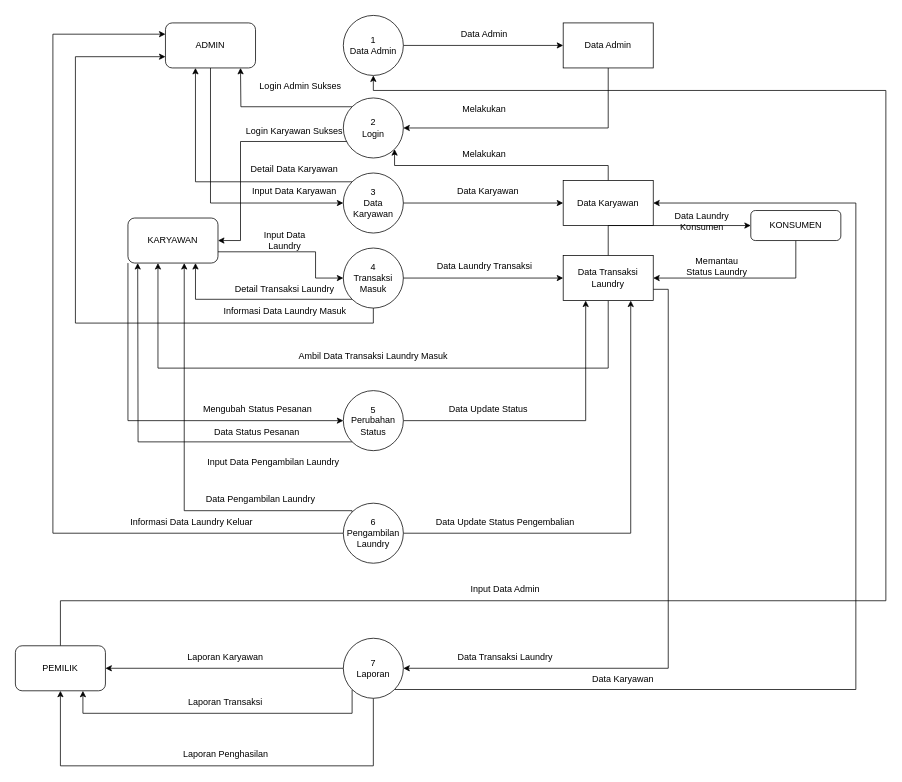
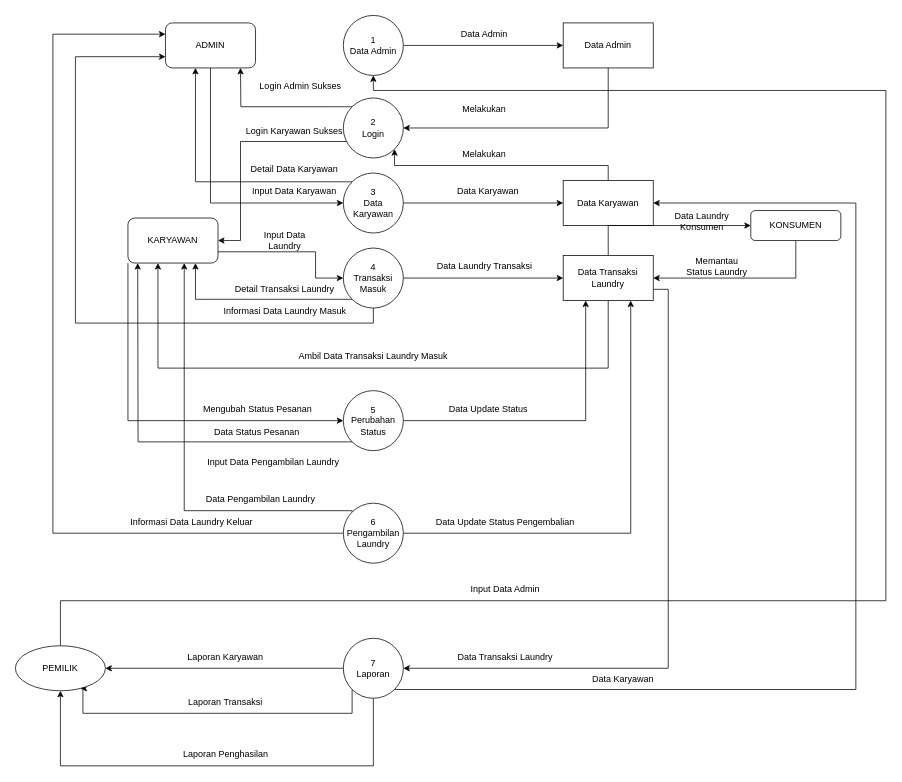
(60, 668) -> (60, 668)
